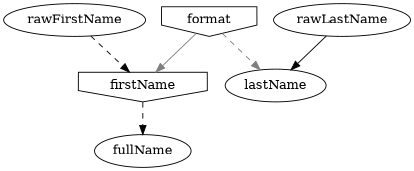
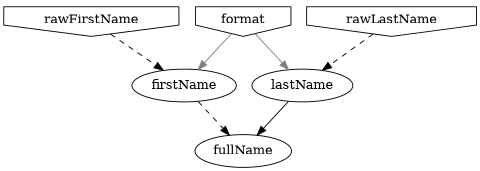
(75, 20) -> (91, 20)
(342, 20) -> (392, 20)
(238, 48) -> (269, 48)
(312, 50) -> (351, 50)
(143, 86) -> (184, 86)
none -> (276, 115)
